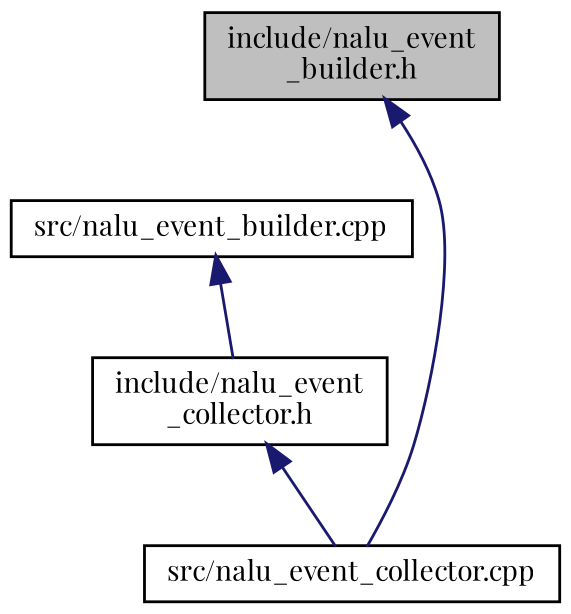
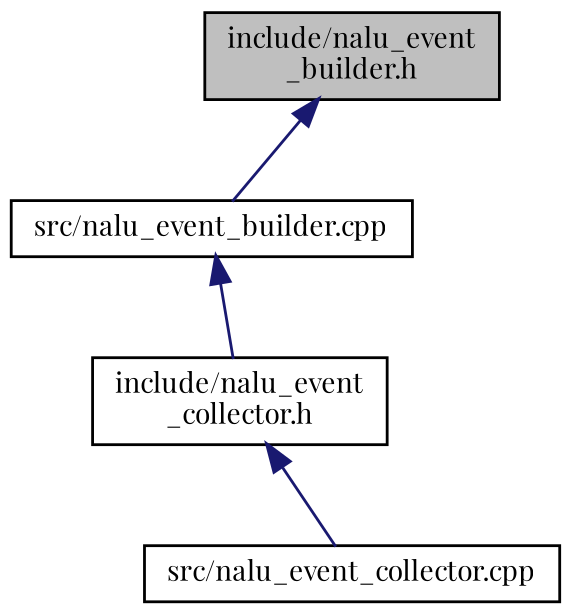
(438, 336) -> (266, 161)
